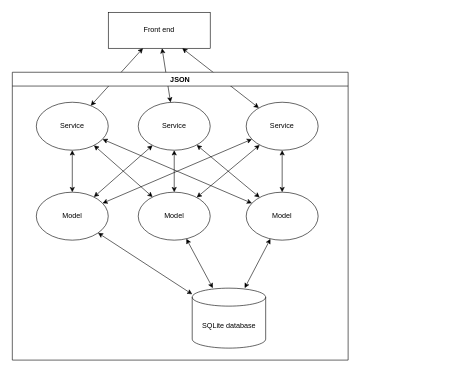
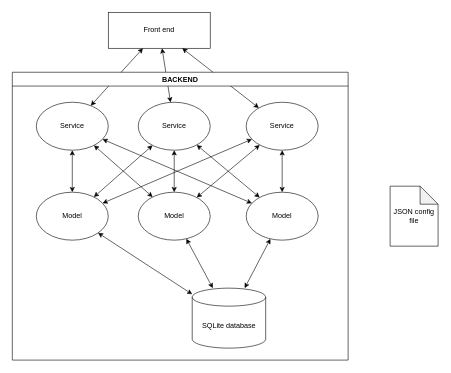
(180, 80) -> (180, 80)
none -> (414, 216)
